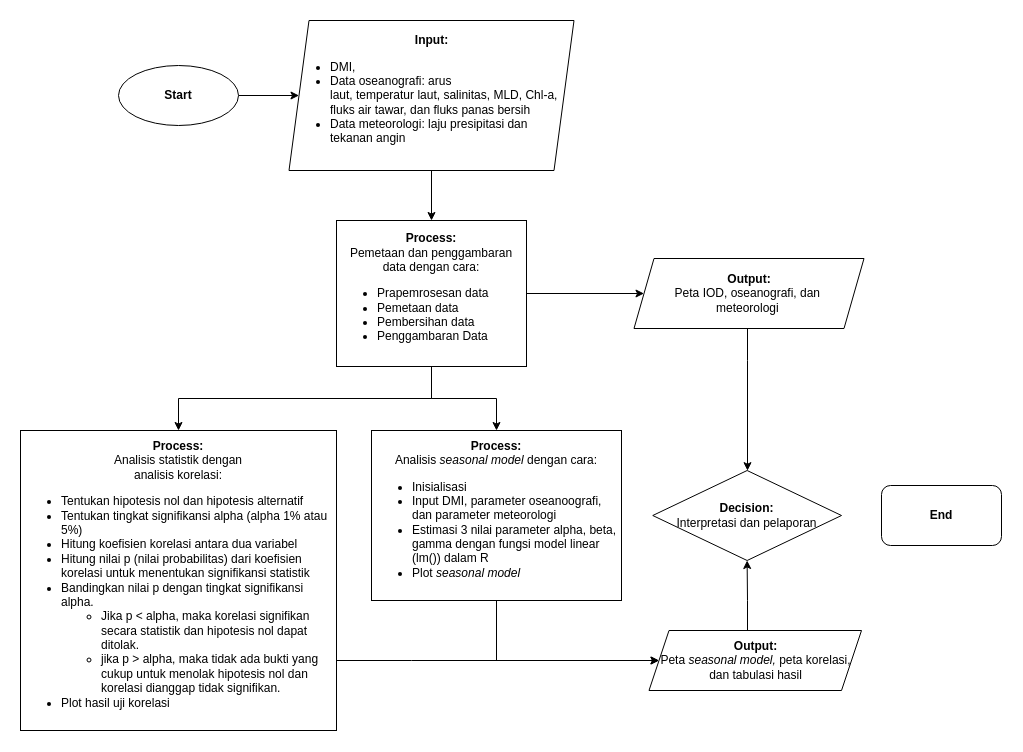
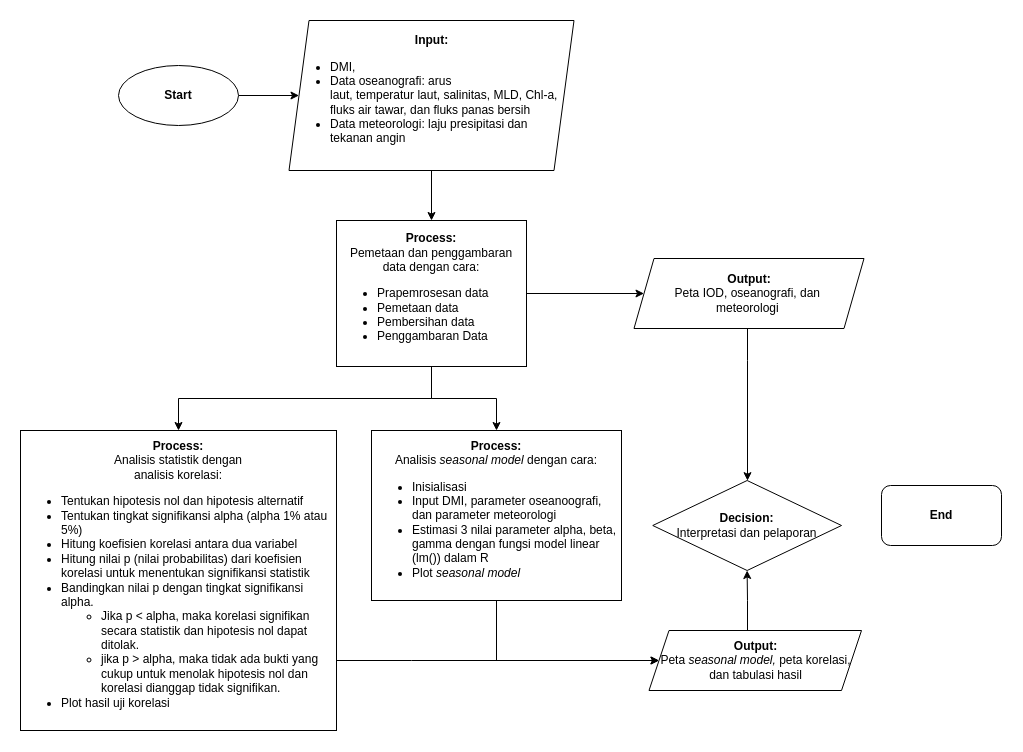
(747, 516) -> (747, 526)
